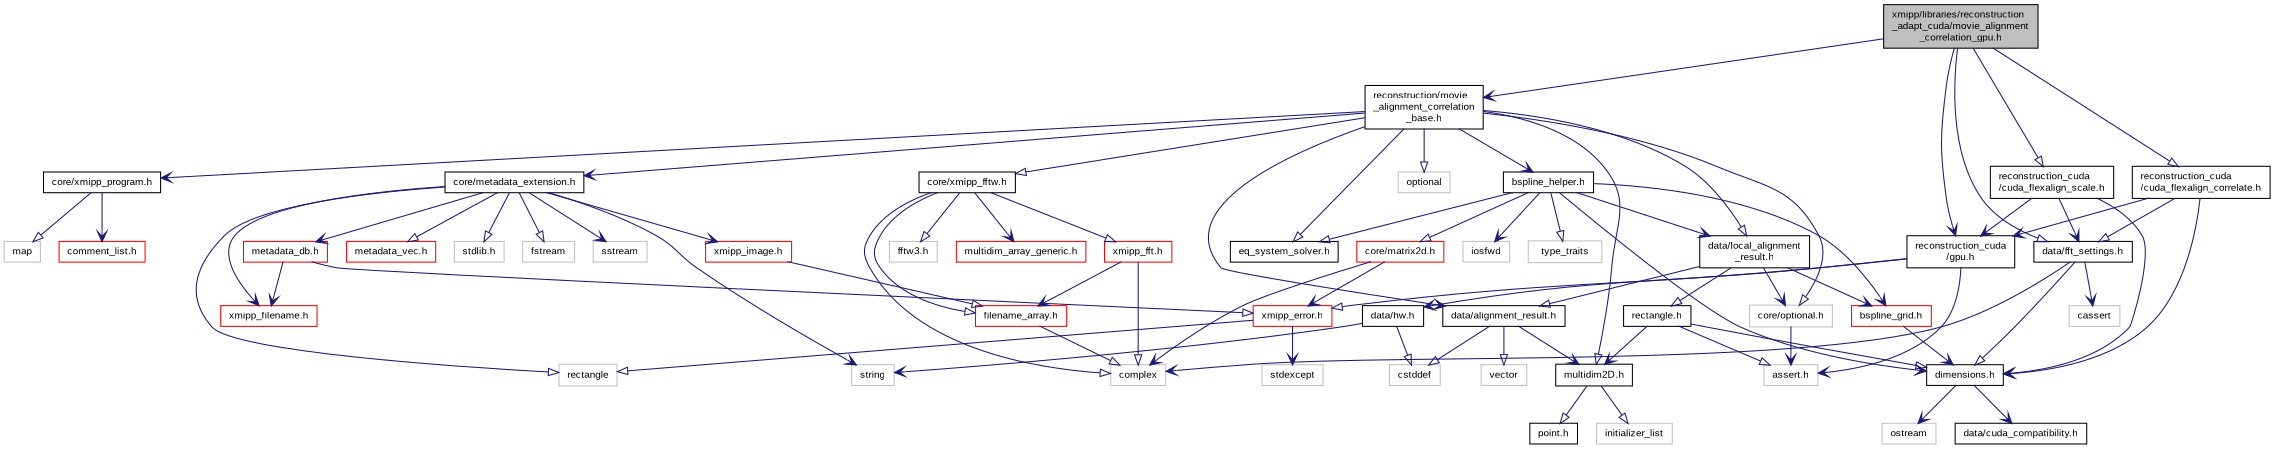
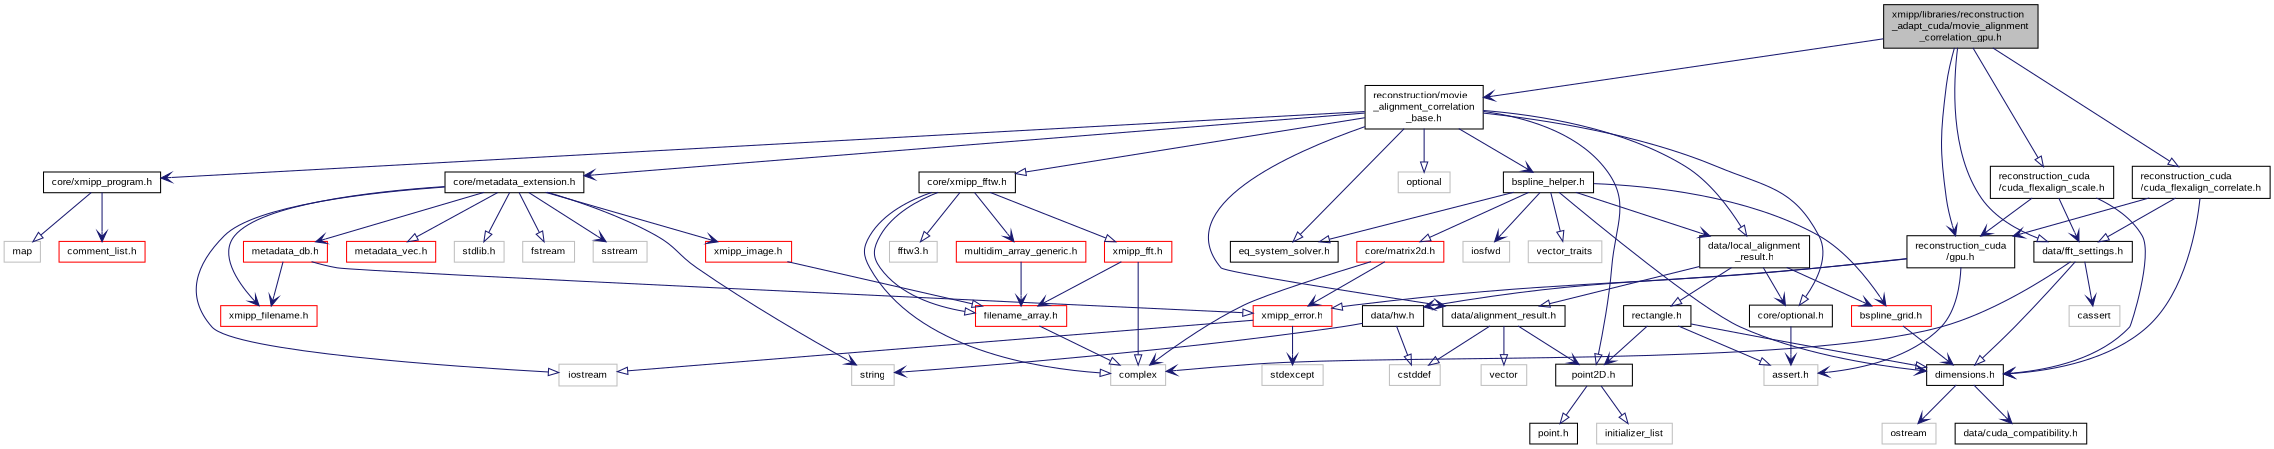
(1565, 252) -> (1565, 252)
none -> (1021, 279)
(1791, 316) -> (1791, 316)
(588, 375) -> (588, 375)
(1594, 375) -> (1594, 375)
